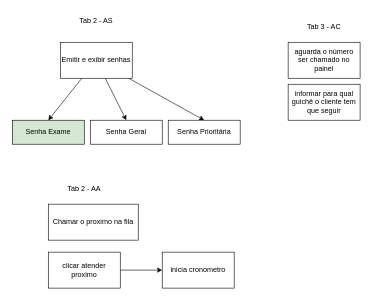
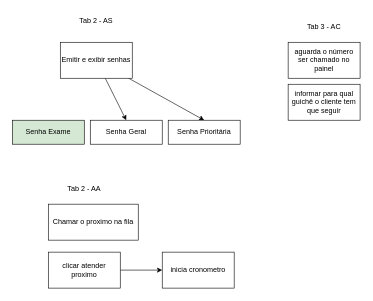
(65, 99) -> none
